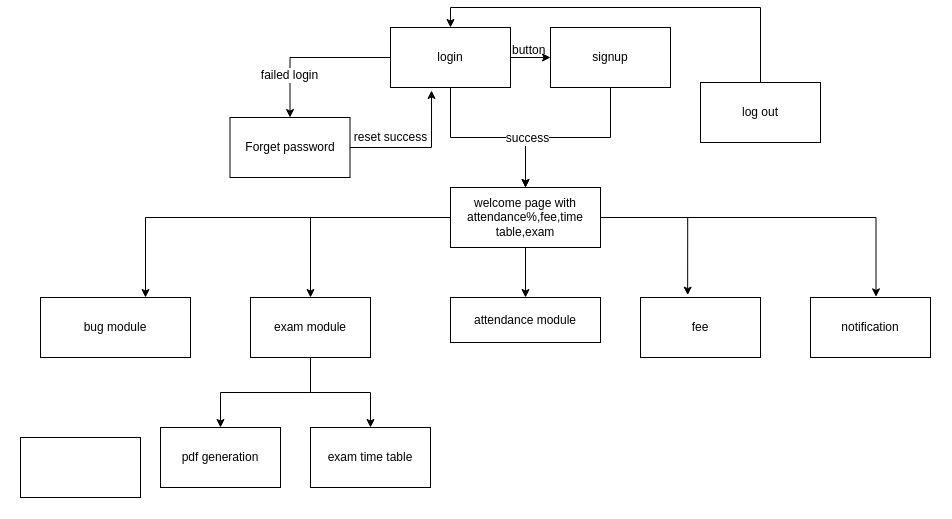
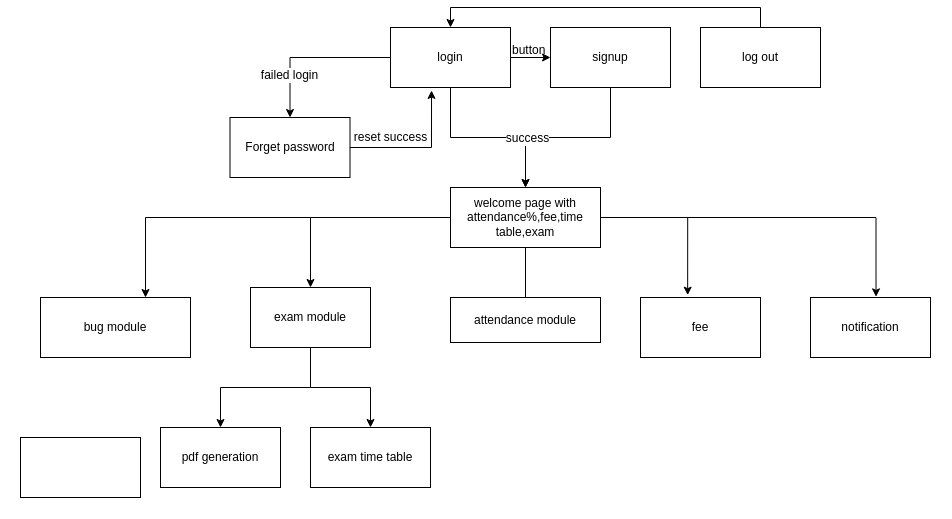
(761, 113) -> (761, 58)
(526, 289) -> (526, 292)
(311, 328) -> (311, 318)
